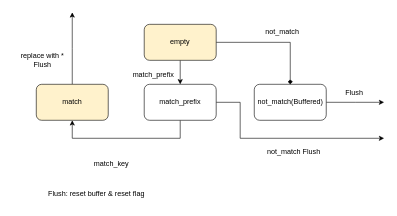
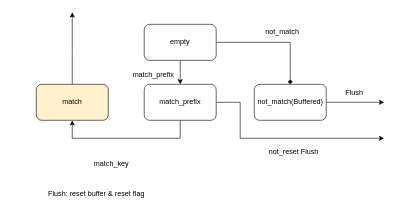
(180, 42) -> (180, 42)
(42, 60) -> none
(294, 152) -> (294, 152)
